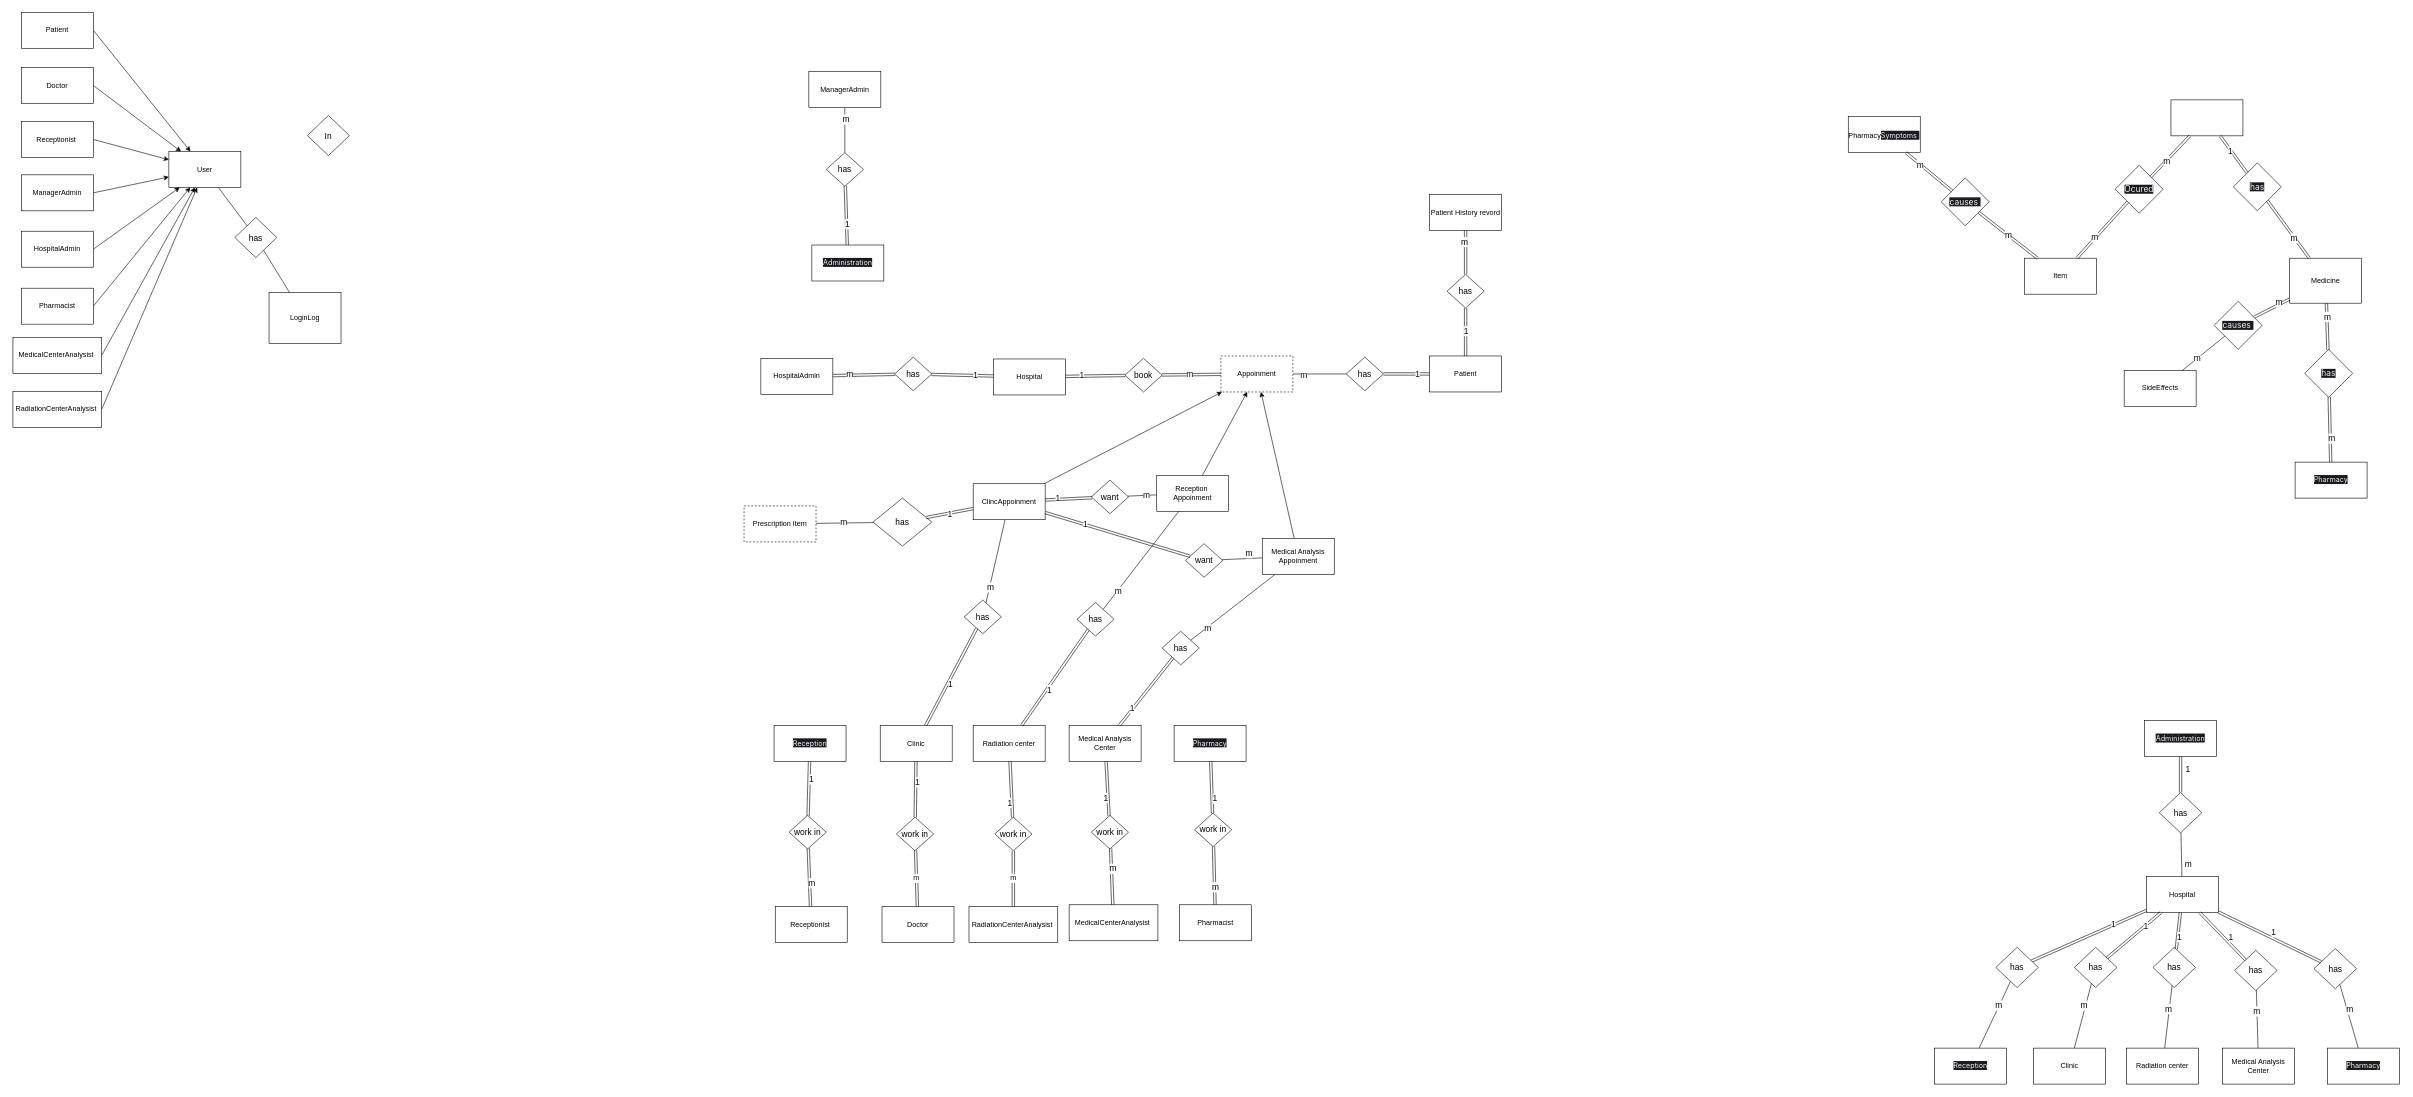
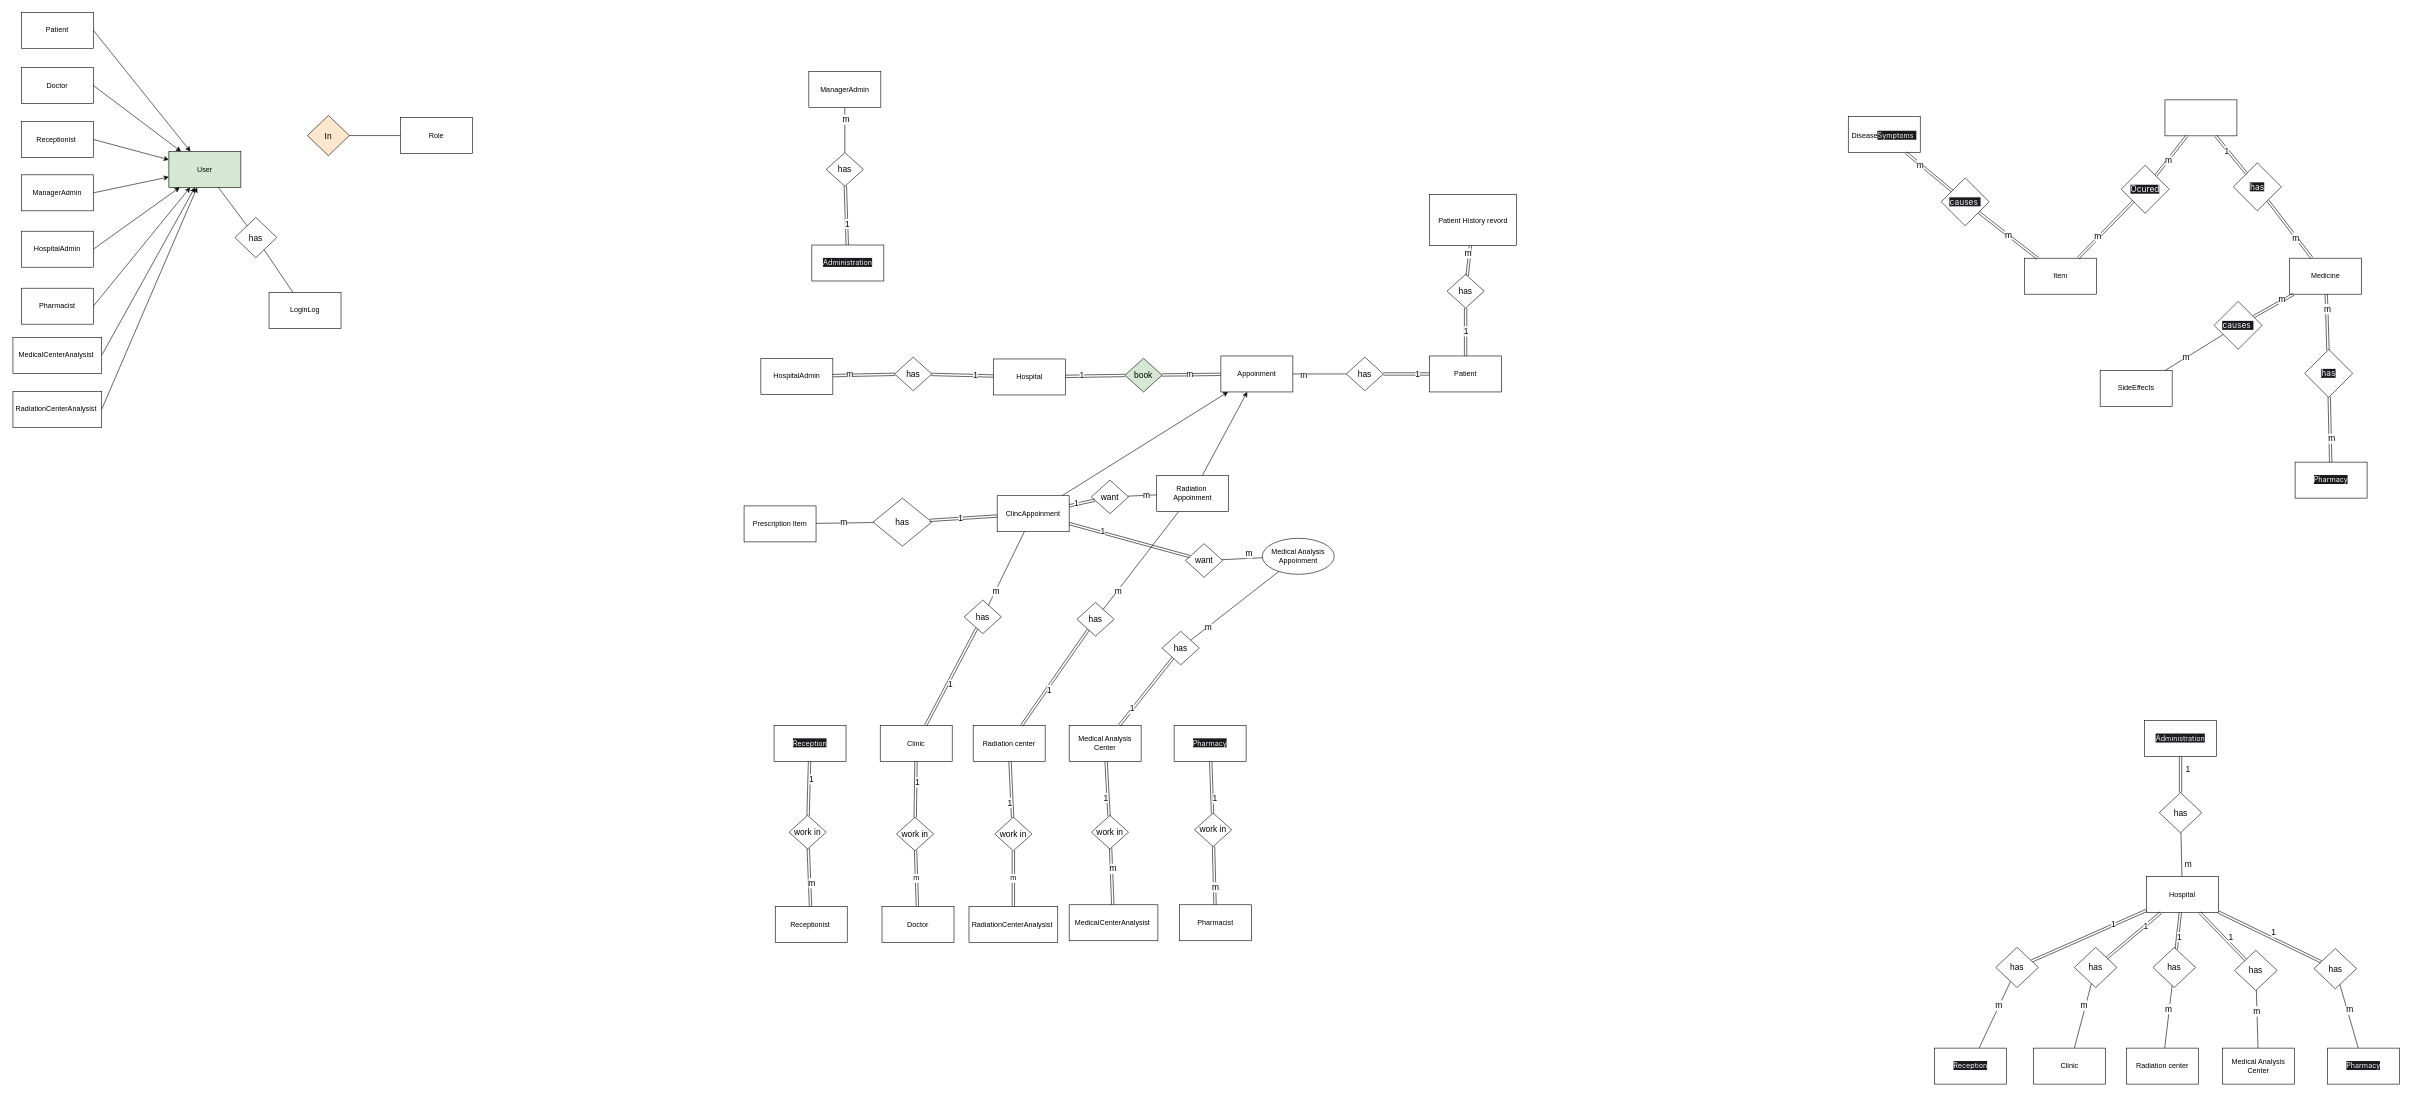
(2207, 118) -> (2201, 118)
(1884, 135) -> (1884, 135)
(328, 136) -> (328, 136)
none -> (375, 136)
none -> (436, 136)
(204, 170) -> (204, 170)
(2139, 189) -> (2145, 189)
(1466, 213) -> (1473, 220)
(2326, 281) -> (2326, 276)
(305, 318) -> (305, 311)
(1257, 374) -> (1257, 374)
(1143, 375) -> (1143, 375)
(2160, 389) -> (2136, 389)
(1278, 466) -> none
(1193, 494) -> (1193, 494)
(1009, 502) -> (1033, 514)
(780, 524) -> (780, 524)
(1298, 557) -> (1298, 557)
